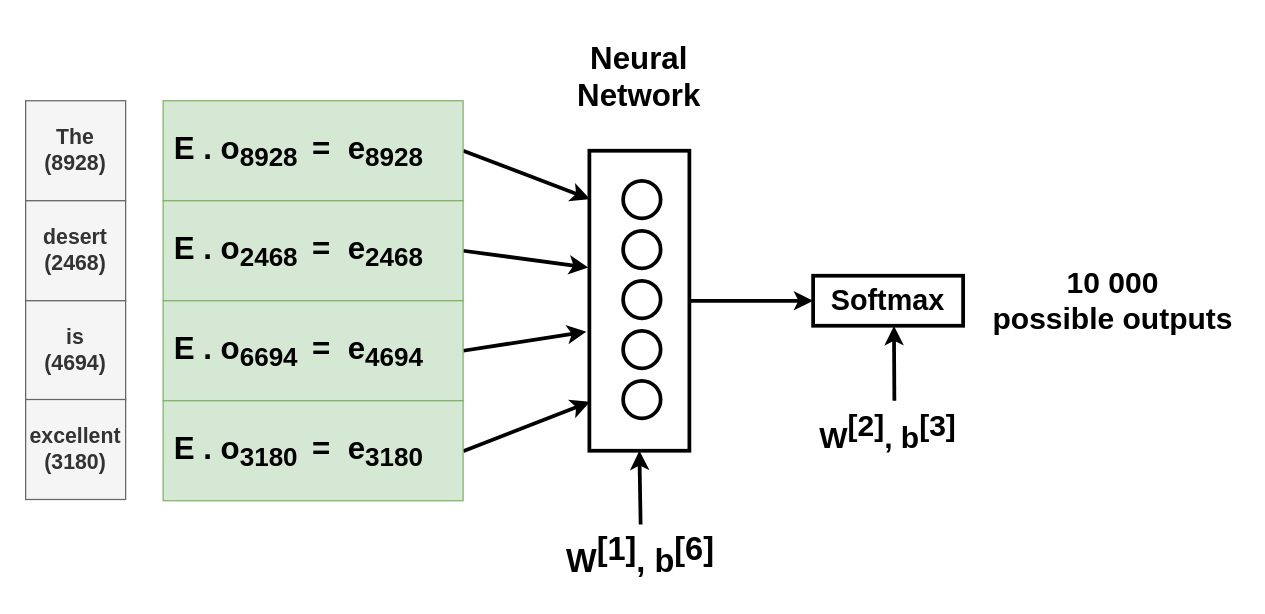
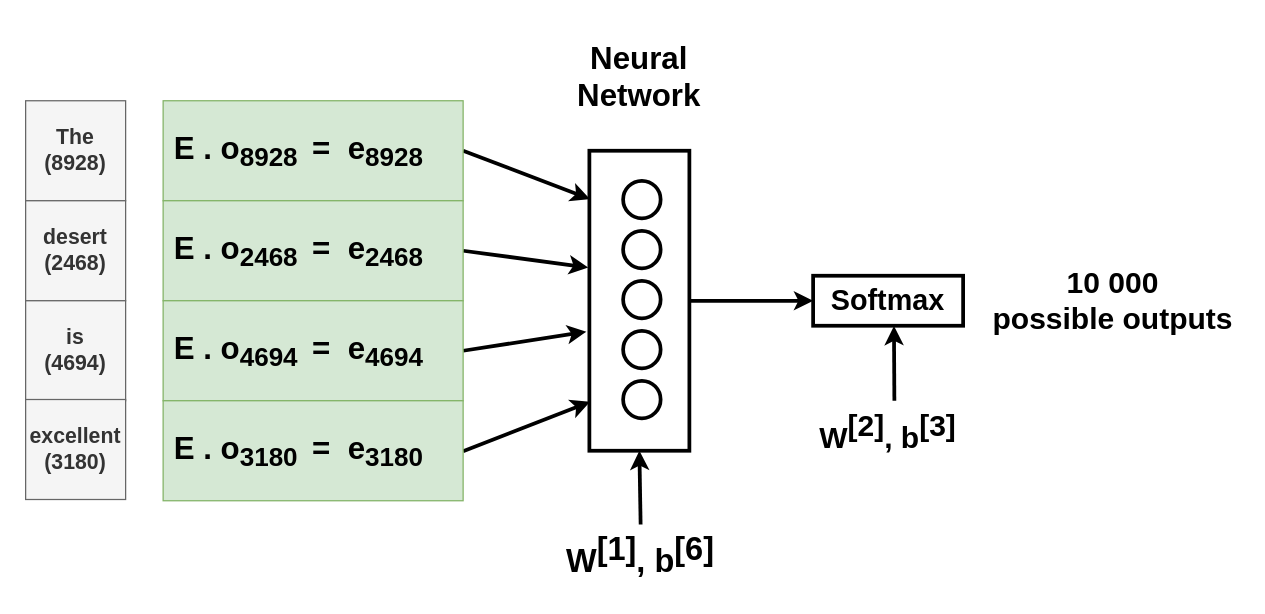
(314, 351) -> (314, 351)
